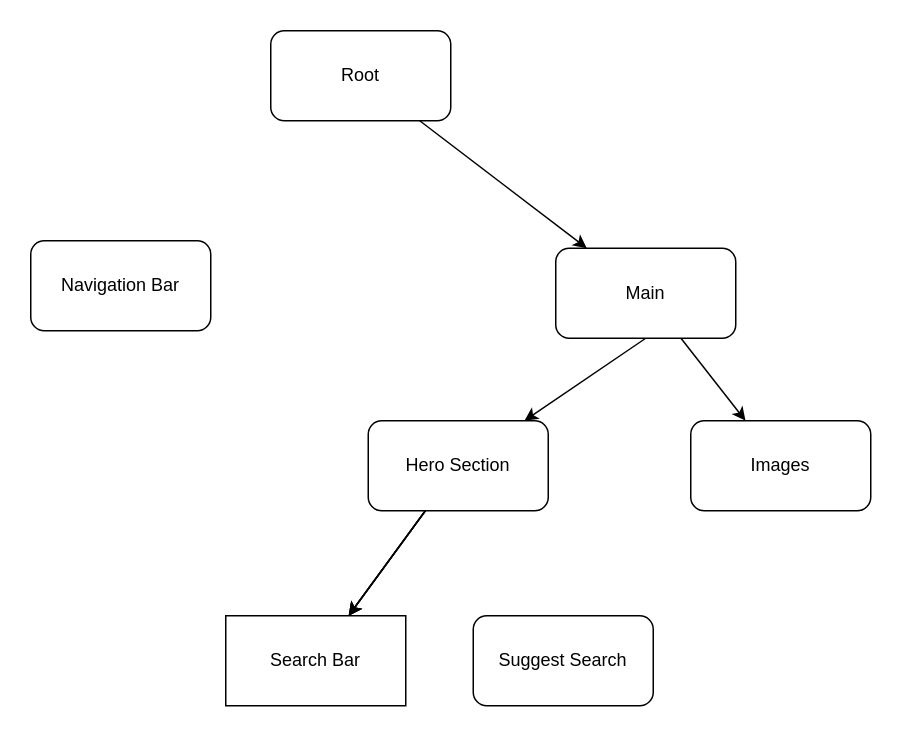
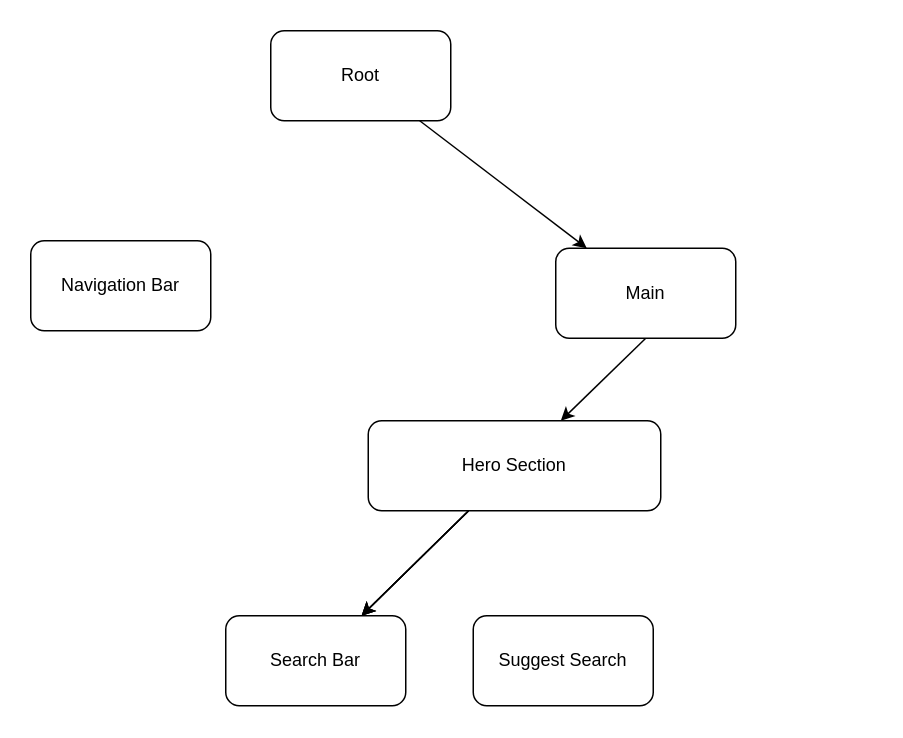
(710, 375) -> none
(458, 466) -> (515, 466)
(781, 466) -> none
(316, 661) -> (316, 661)
